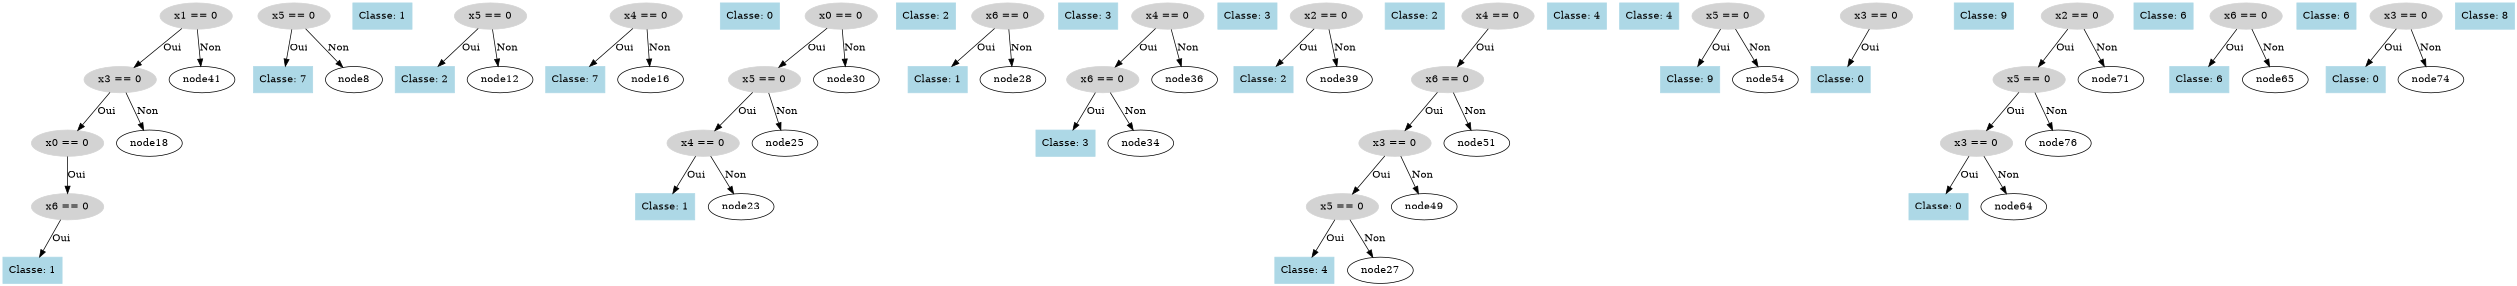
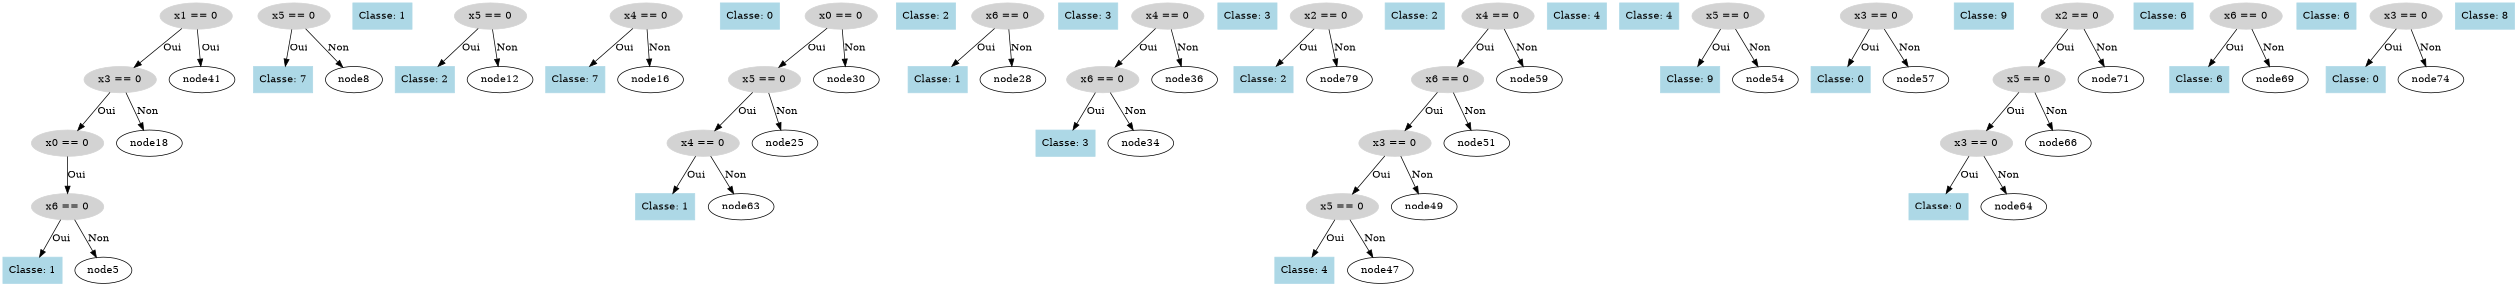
(211, 48) -> (211, 48)
(1339, 80) -> (1339, 80)
none -> (1529, 80)
none -> (1916, 80)
(2275, 80) -> (2275, 80)
(2058, 143) -> (2058, 143)
(741, 207) -> (741, 207)
none -> (103, 270)
(1380, 270) -> (1380, 270)
